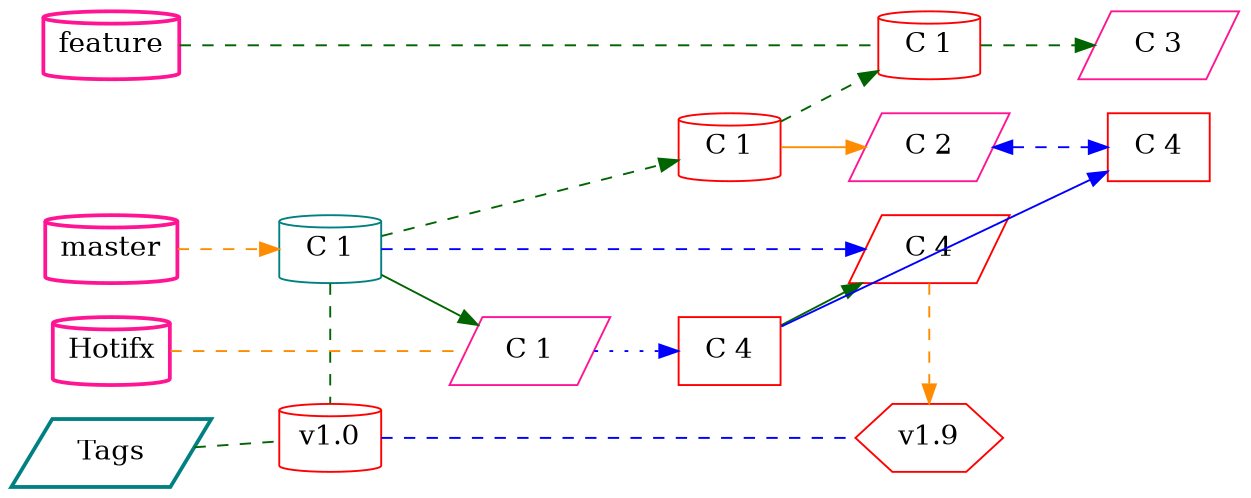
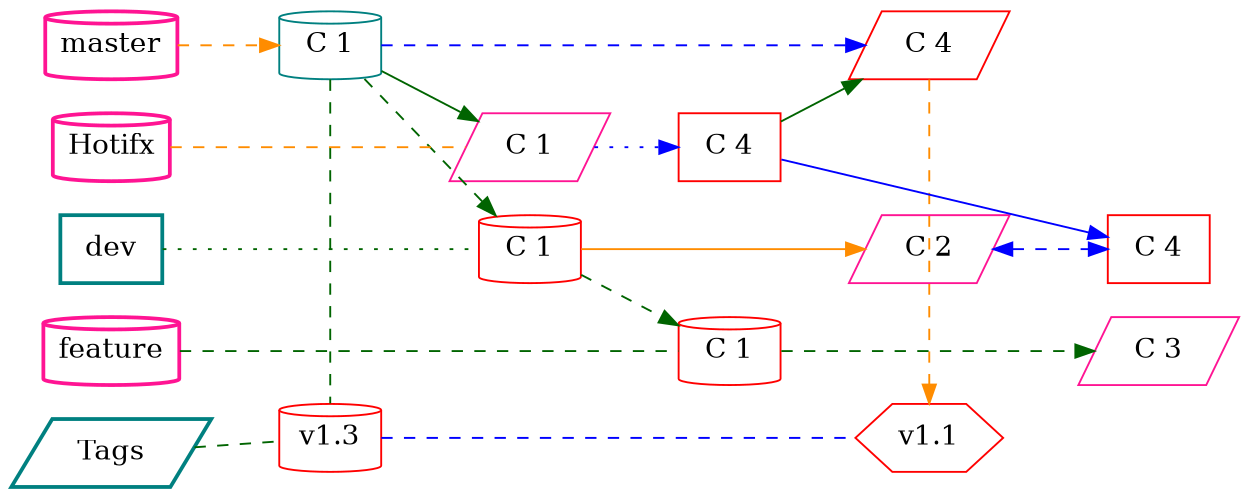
none -> (111, 249)
(330, 438) -> (330, 438)
(929, 438) -> (929, 438)
